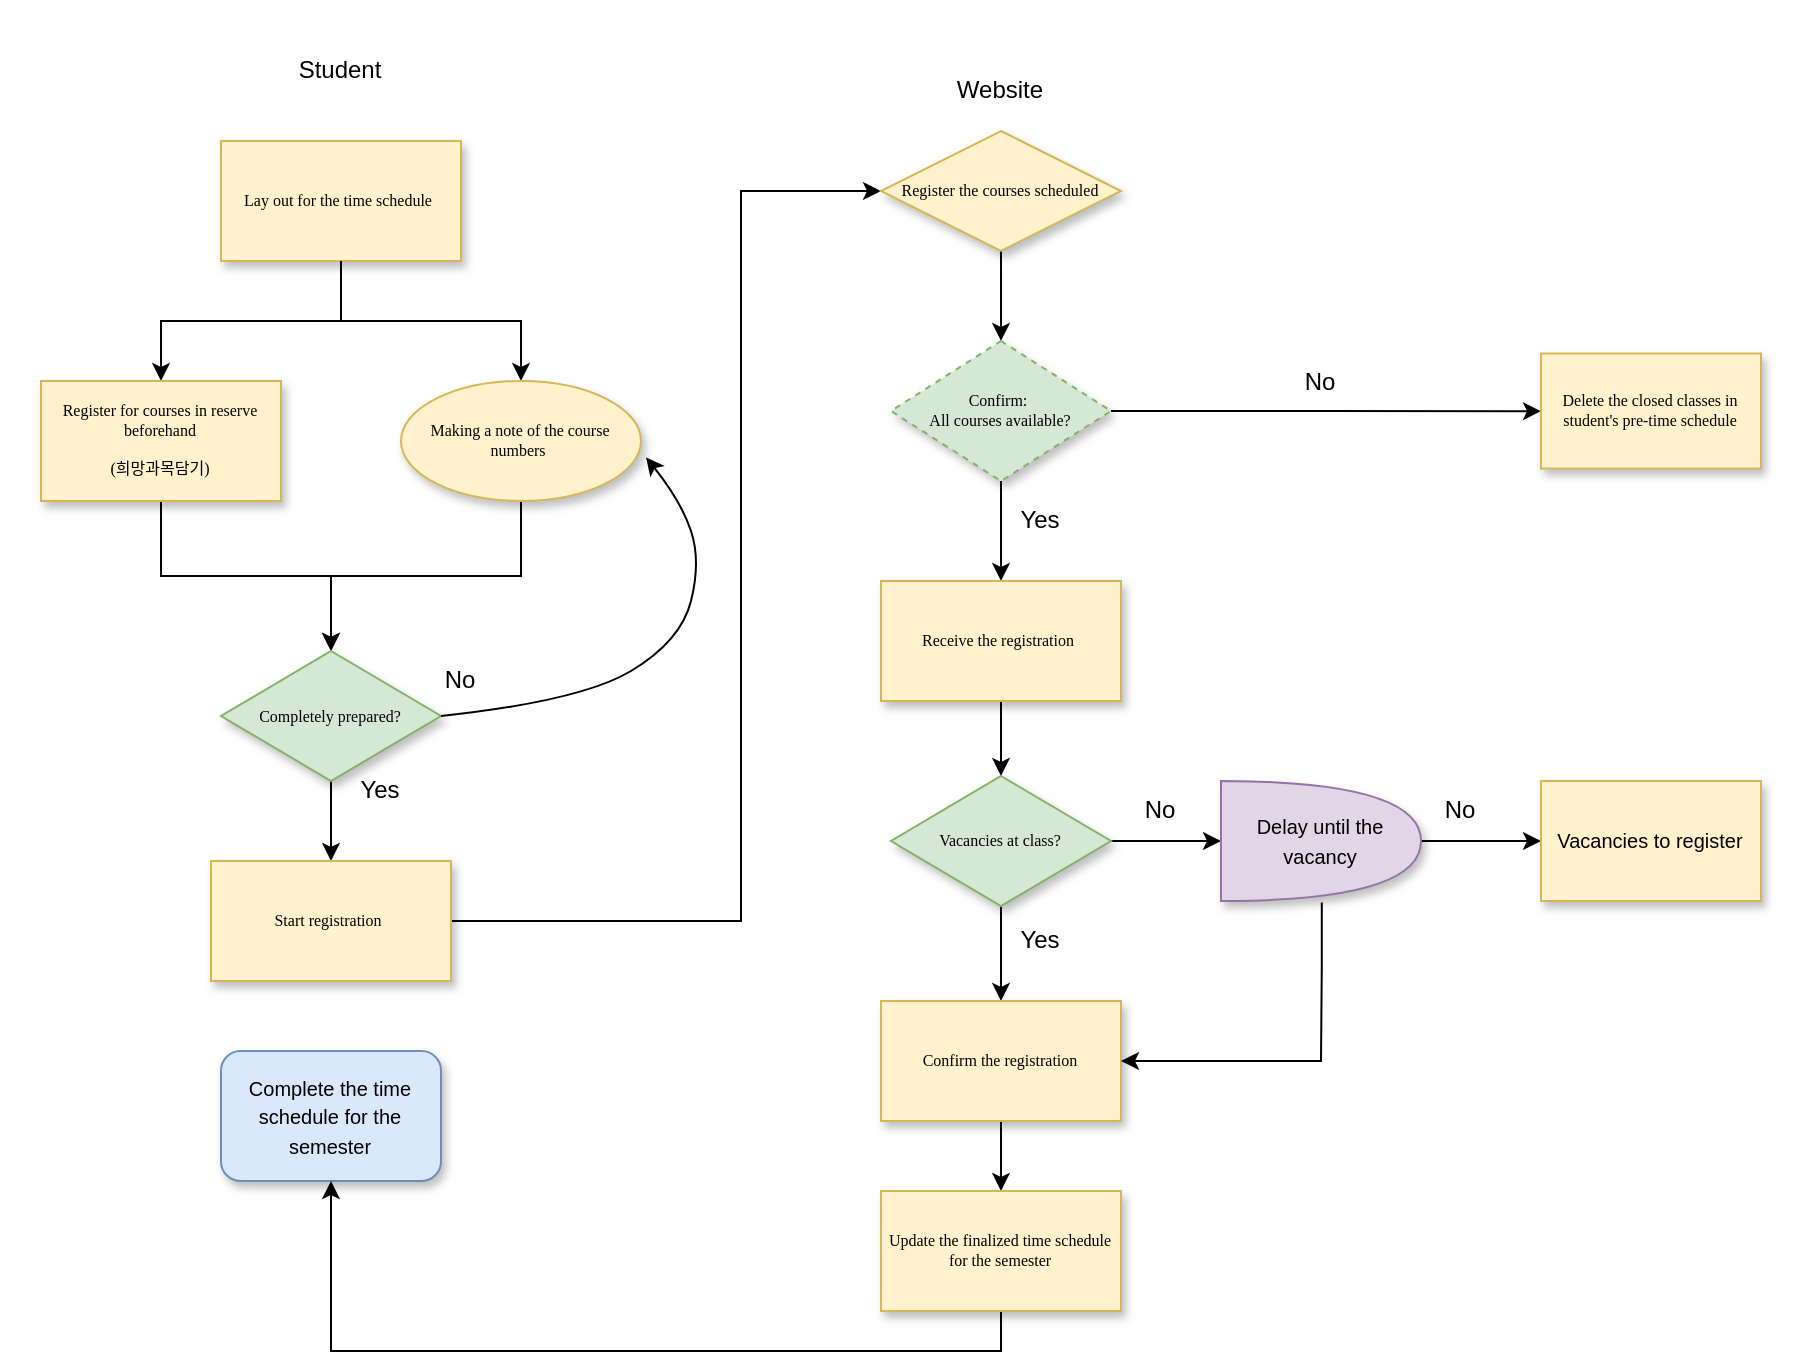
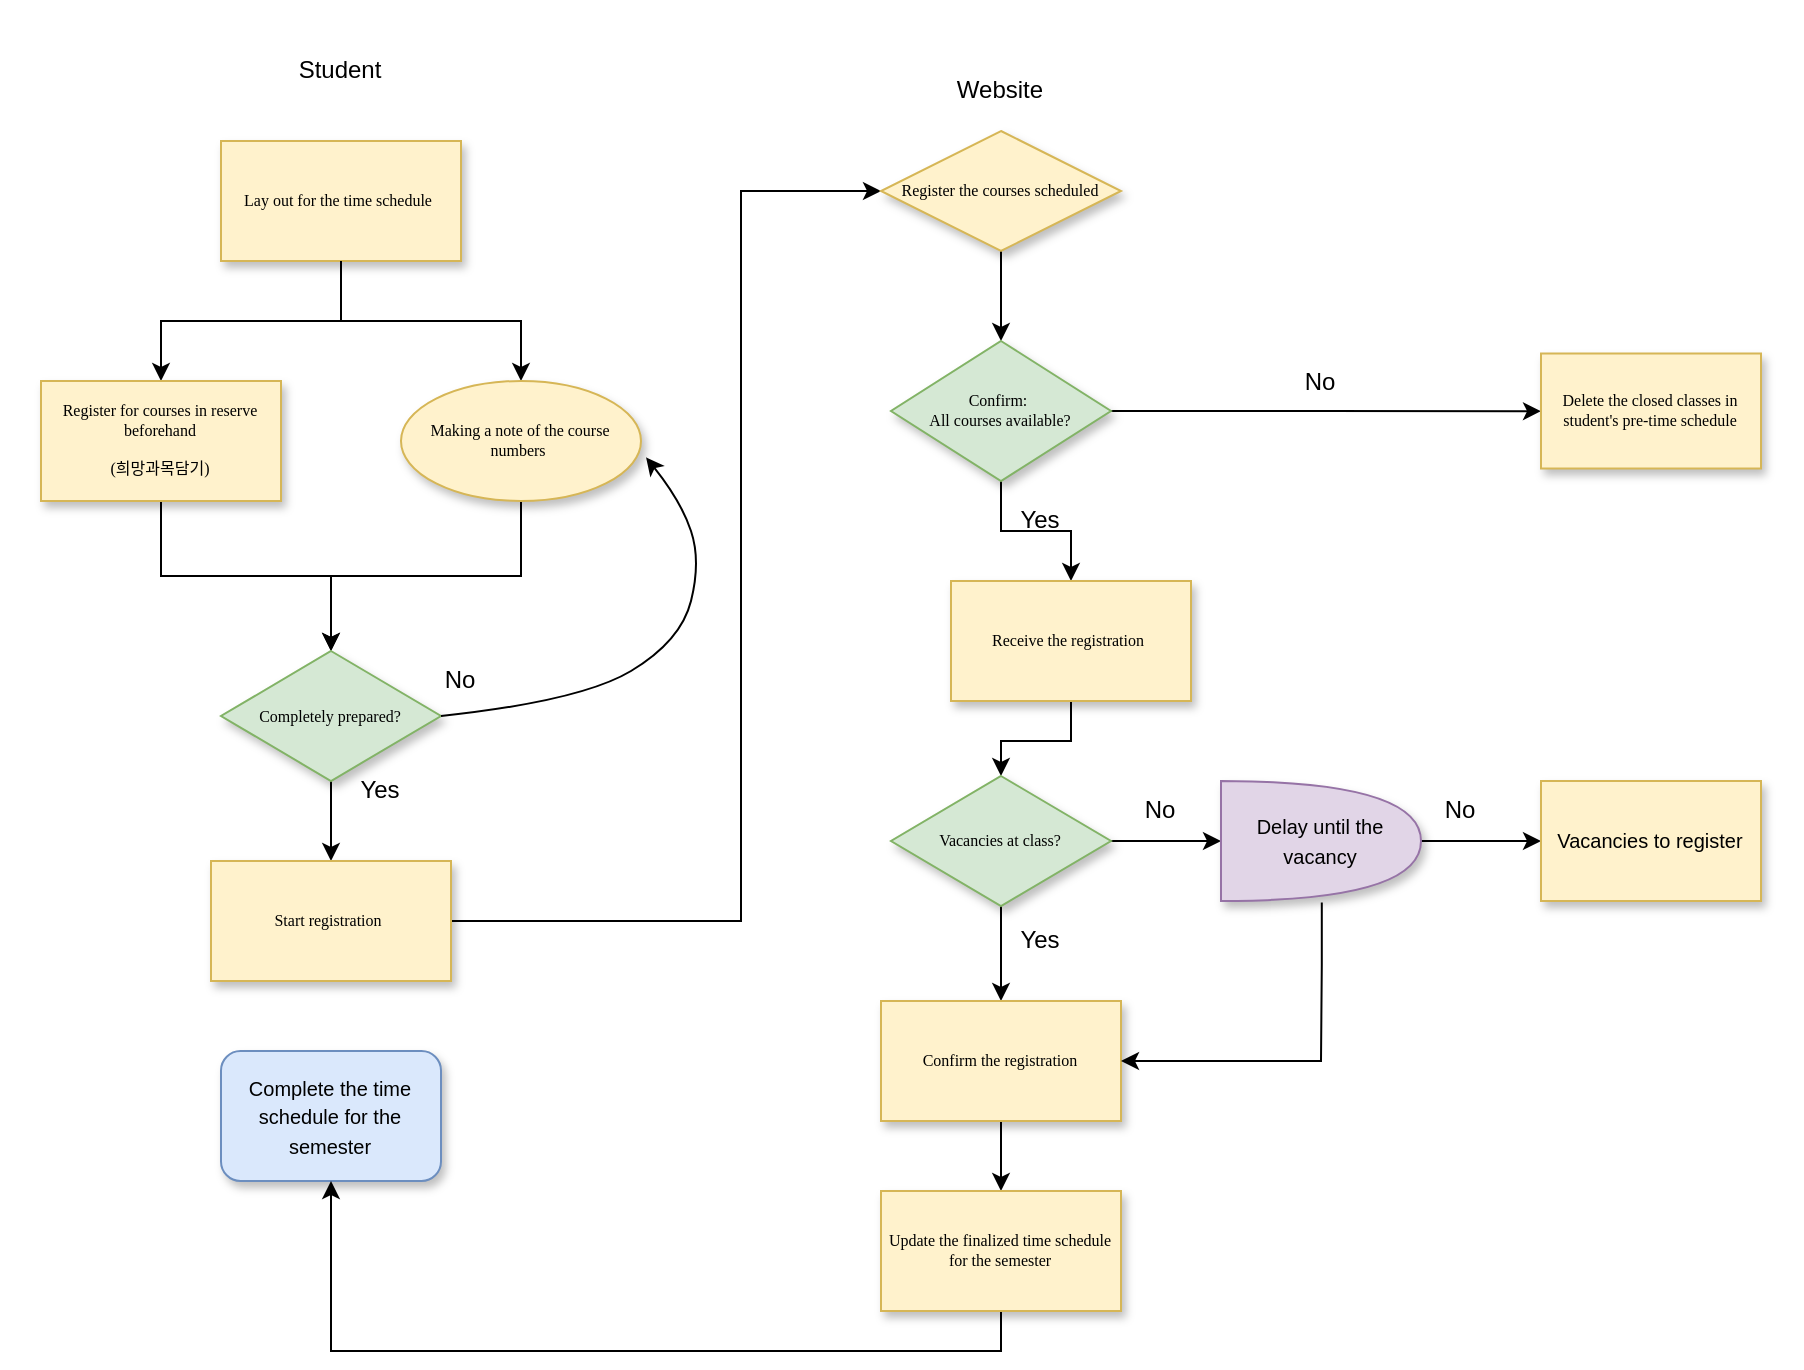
(1001, 411) -> (1001, 411)
(1001, 641) -> (1071, 641)
